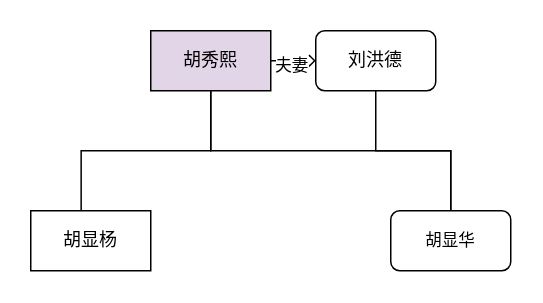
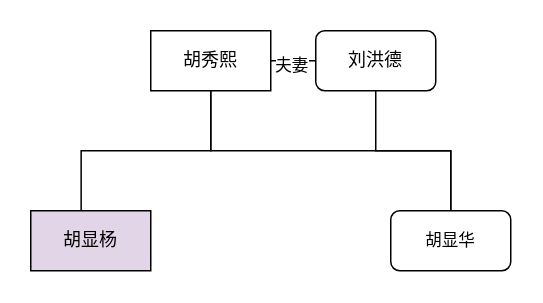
(211, 61) -> (211, 61)
(271, 61) -> (311, 61)
(91, 241) -> (91, 241)
